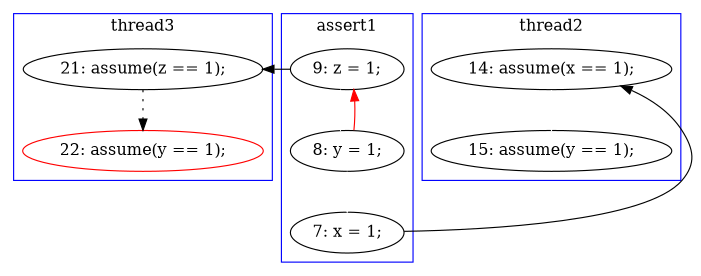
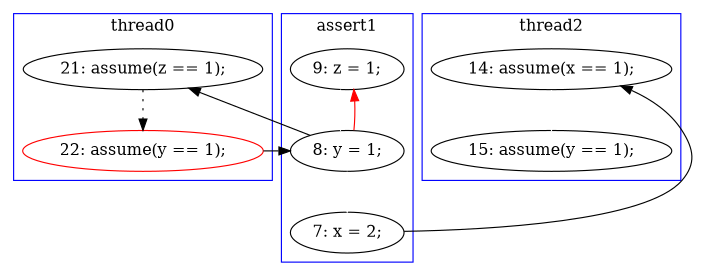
(143, 27) -> (143, 27)
(282, 69) -> (255, 114)
none -> (271, 151)
(347, 233) -> (347, 233)
